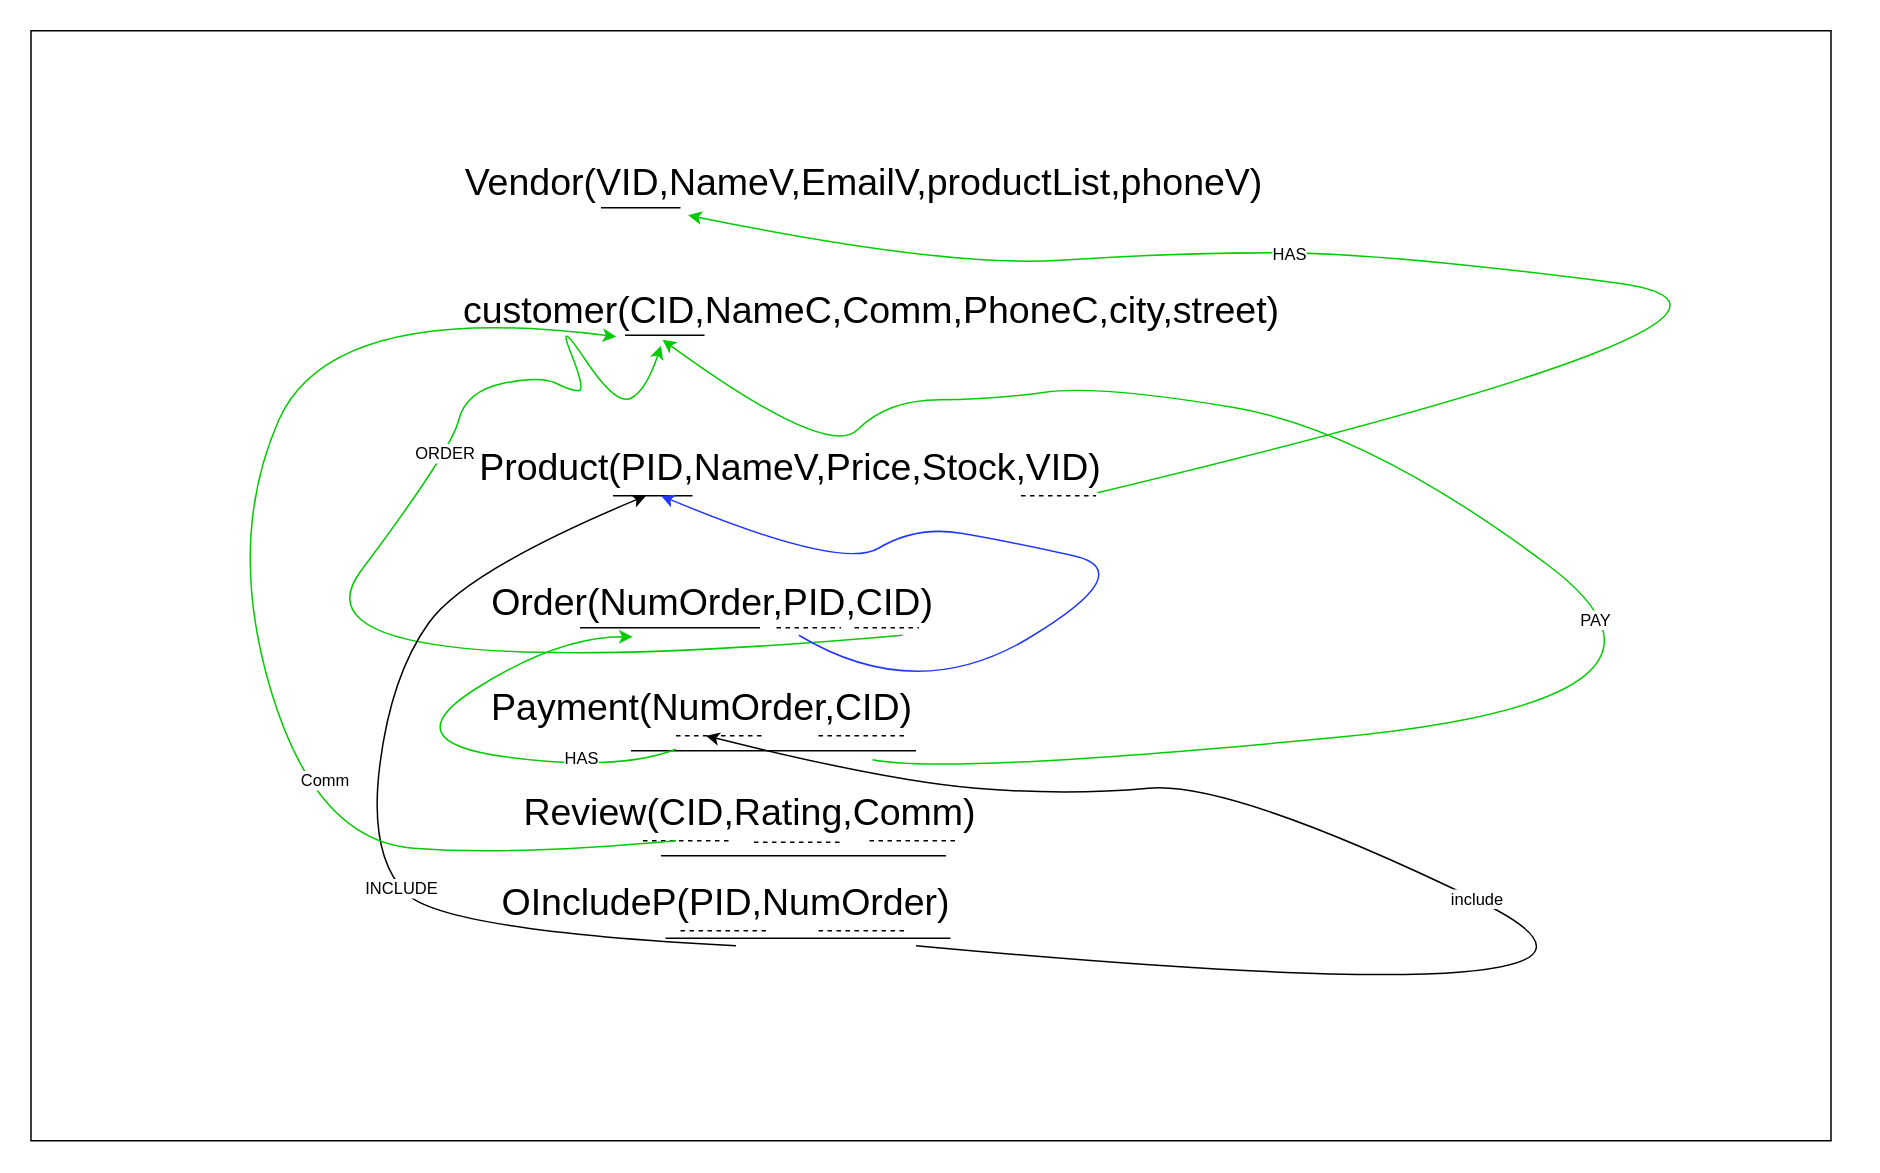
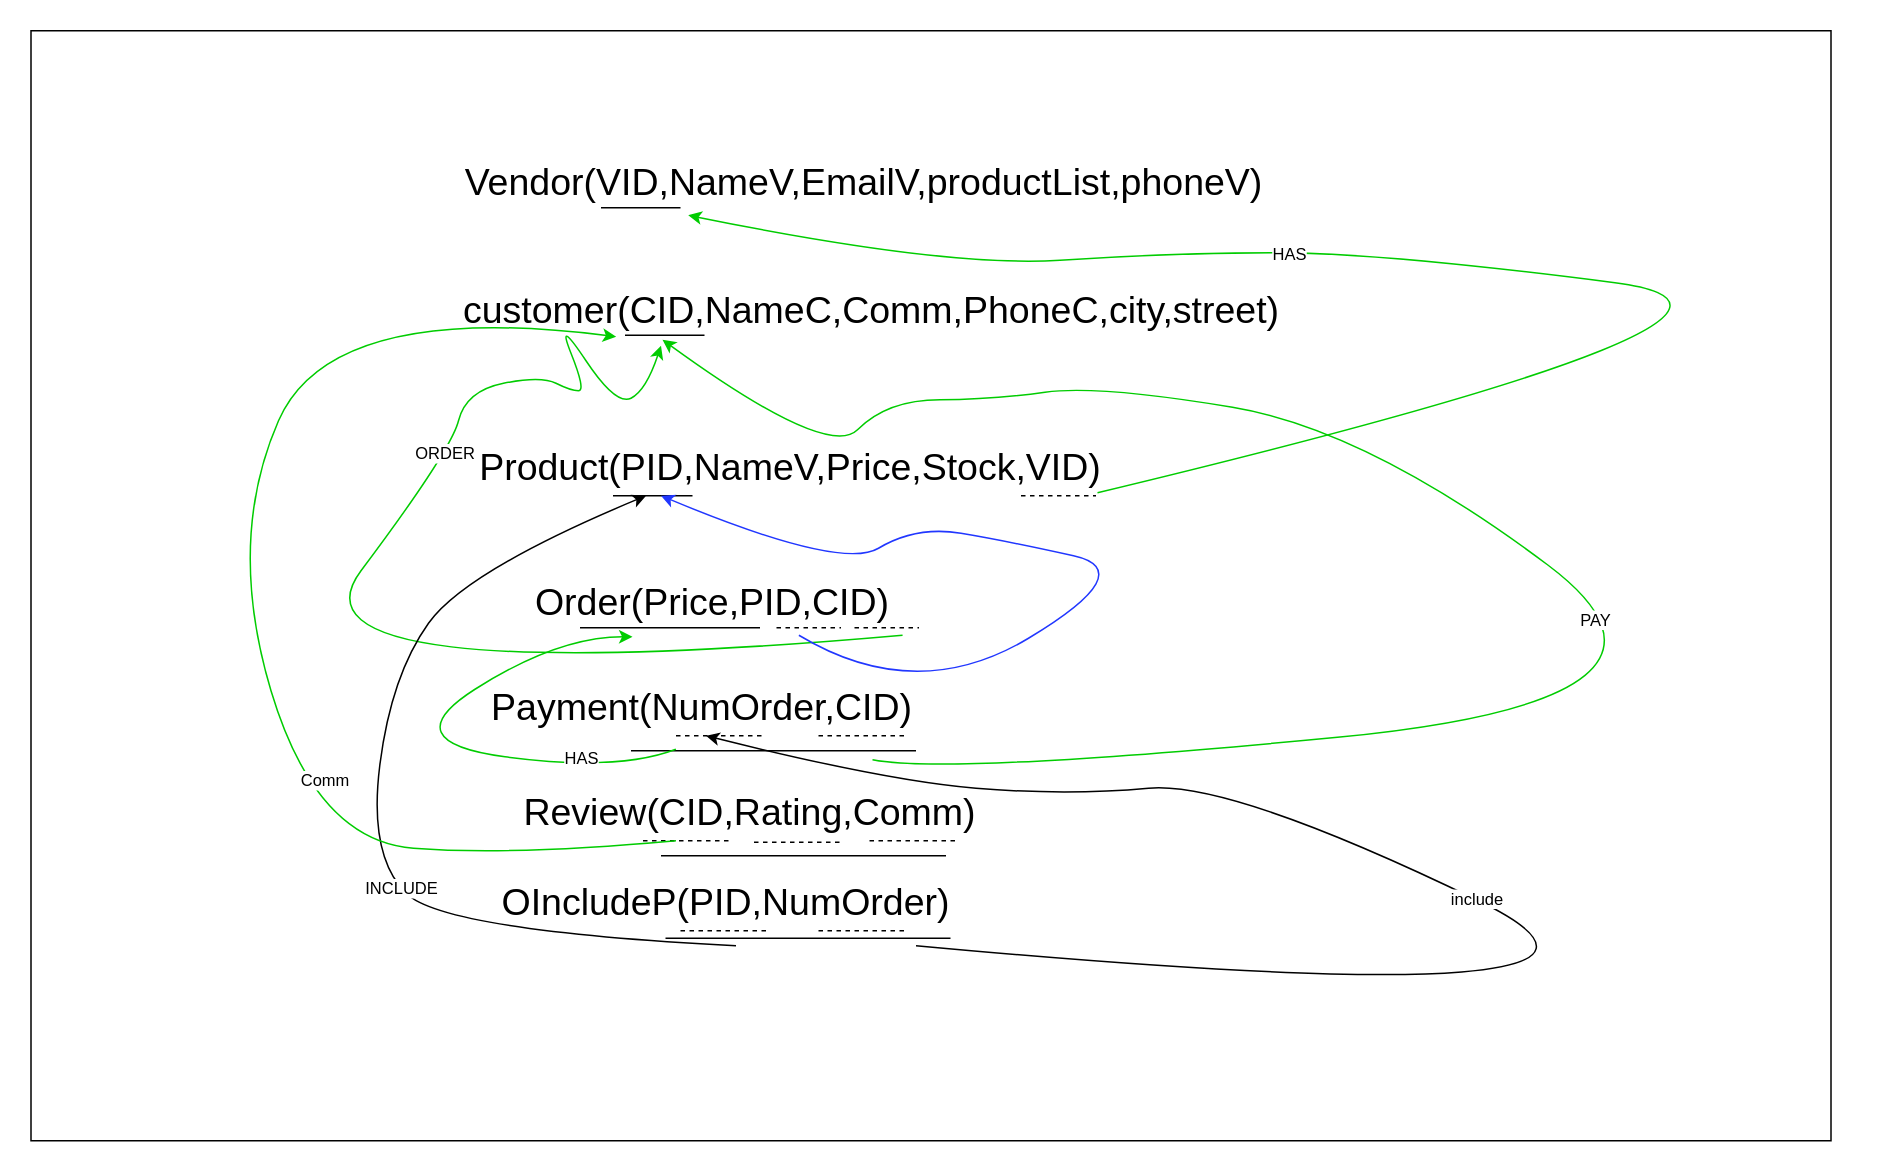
(713, 601) -> (713, 601)
